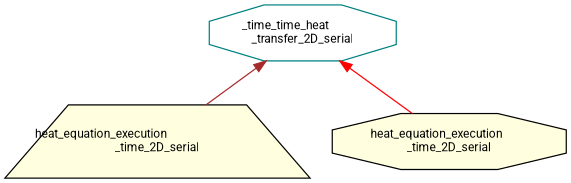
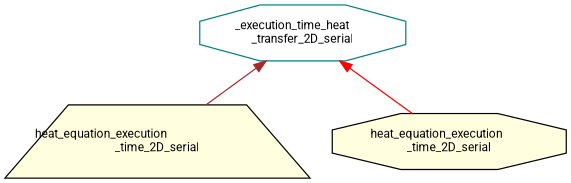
(303, 33) -> (303, 33)
